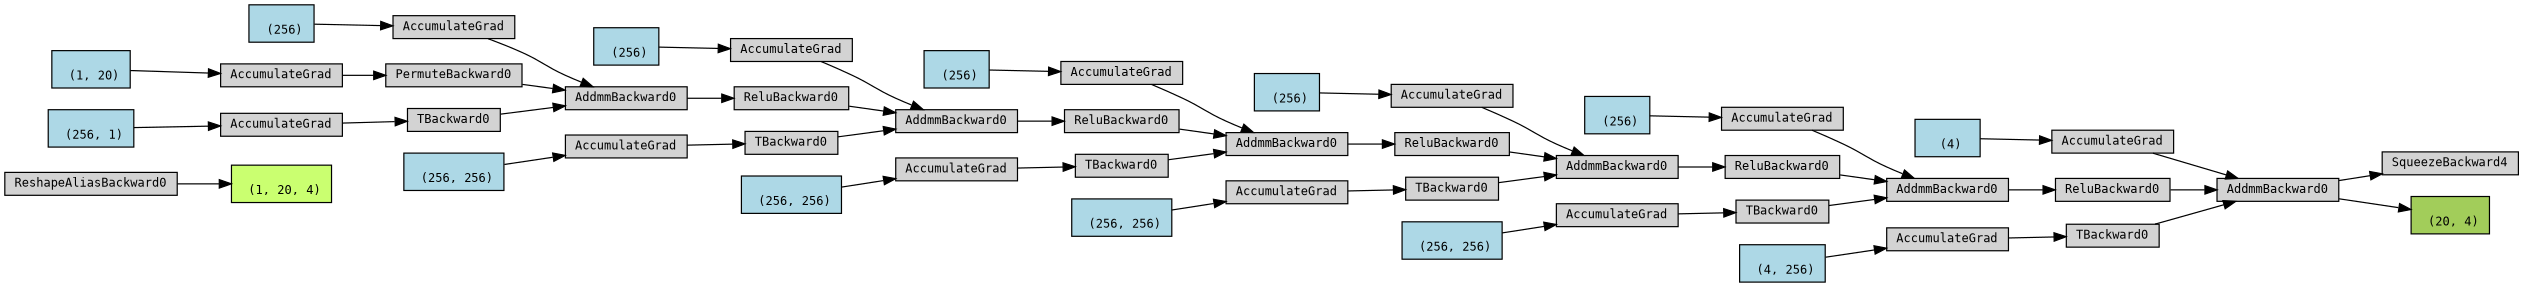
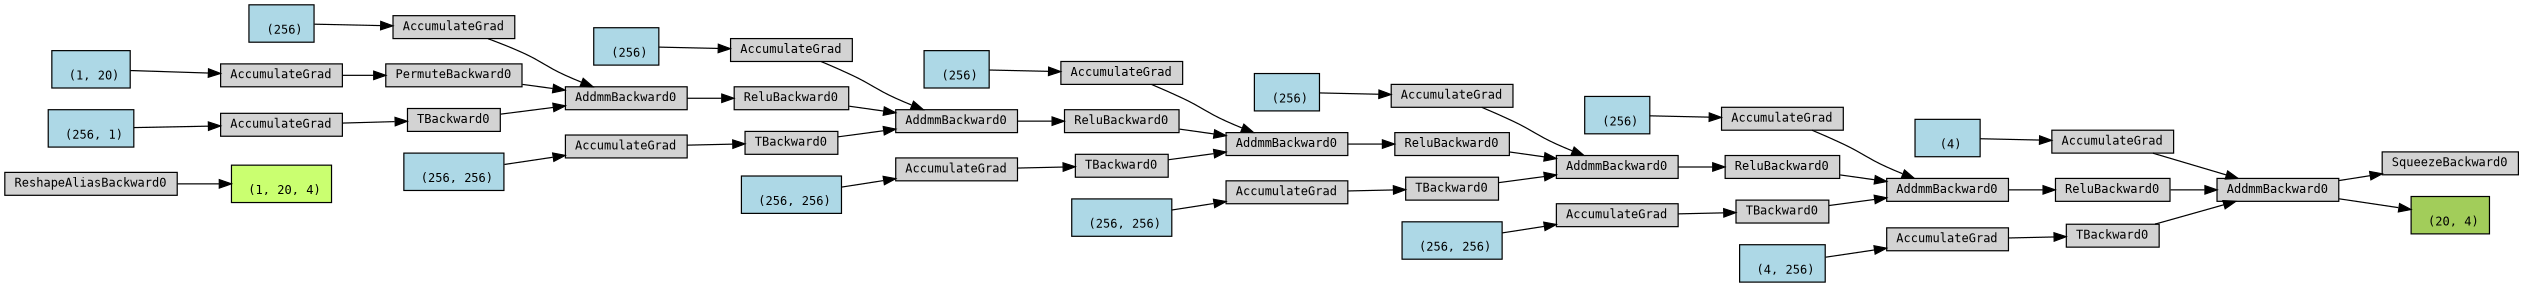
(2450, 163) -> (2450, 163)
